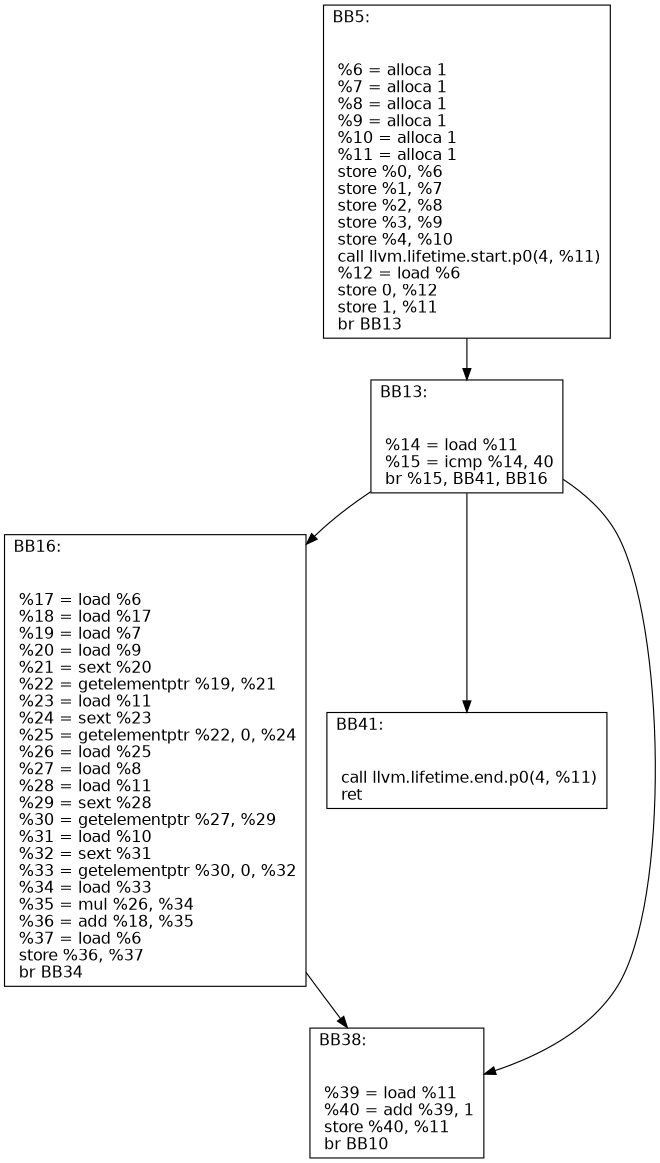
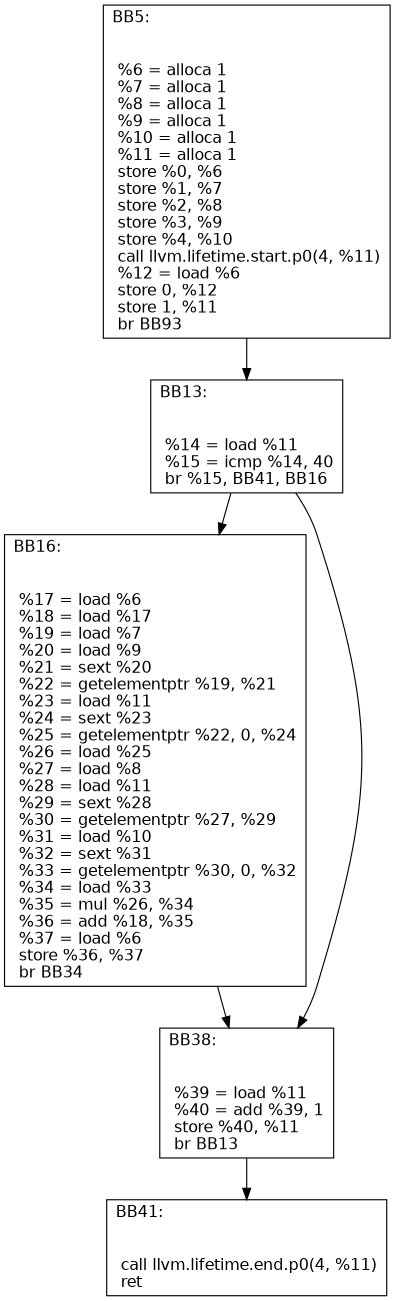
(368, 325) -> (147, 325)
(467, 597) -> (247, 1173)
(354, 1144) -> (204, 1144)
